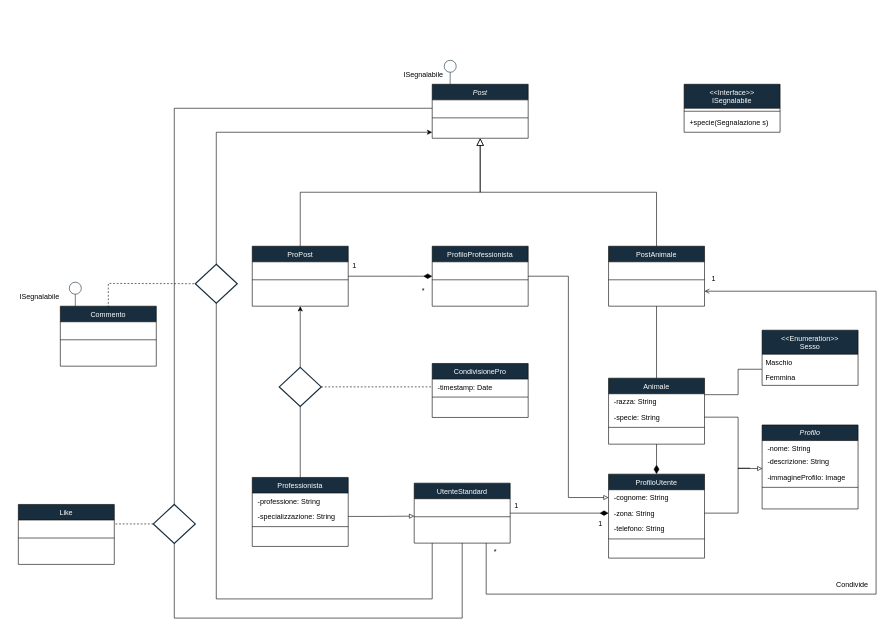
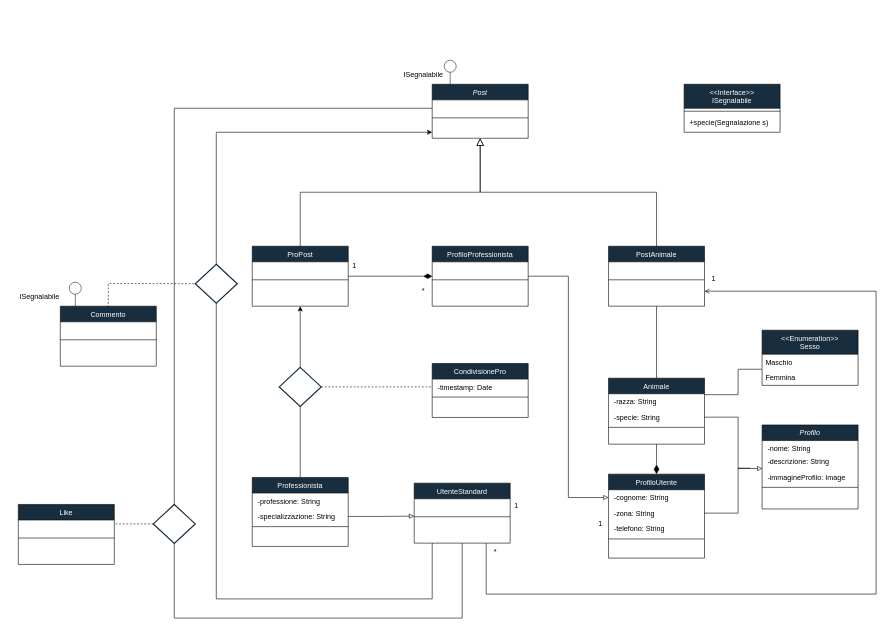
(599, 513) -> none
(852, 585) -> none
